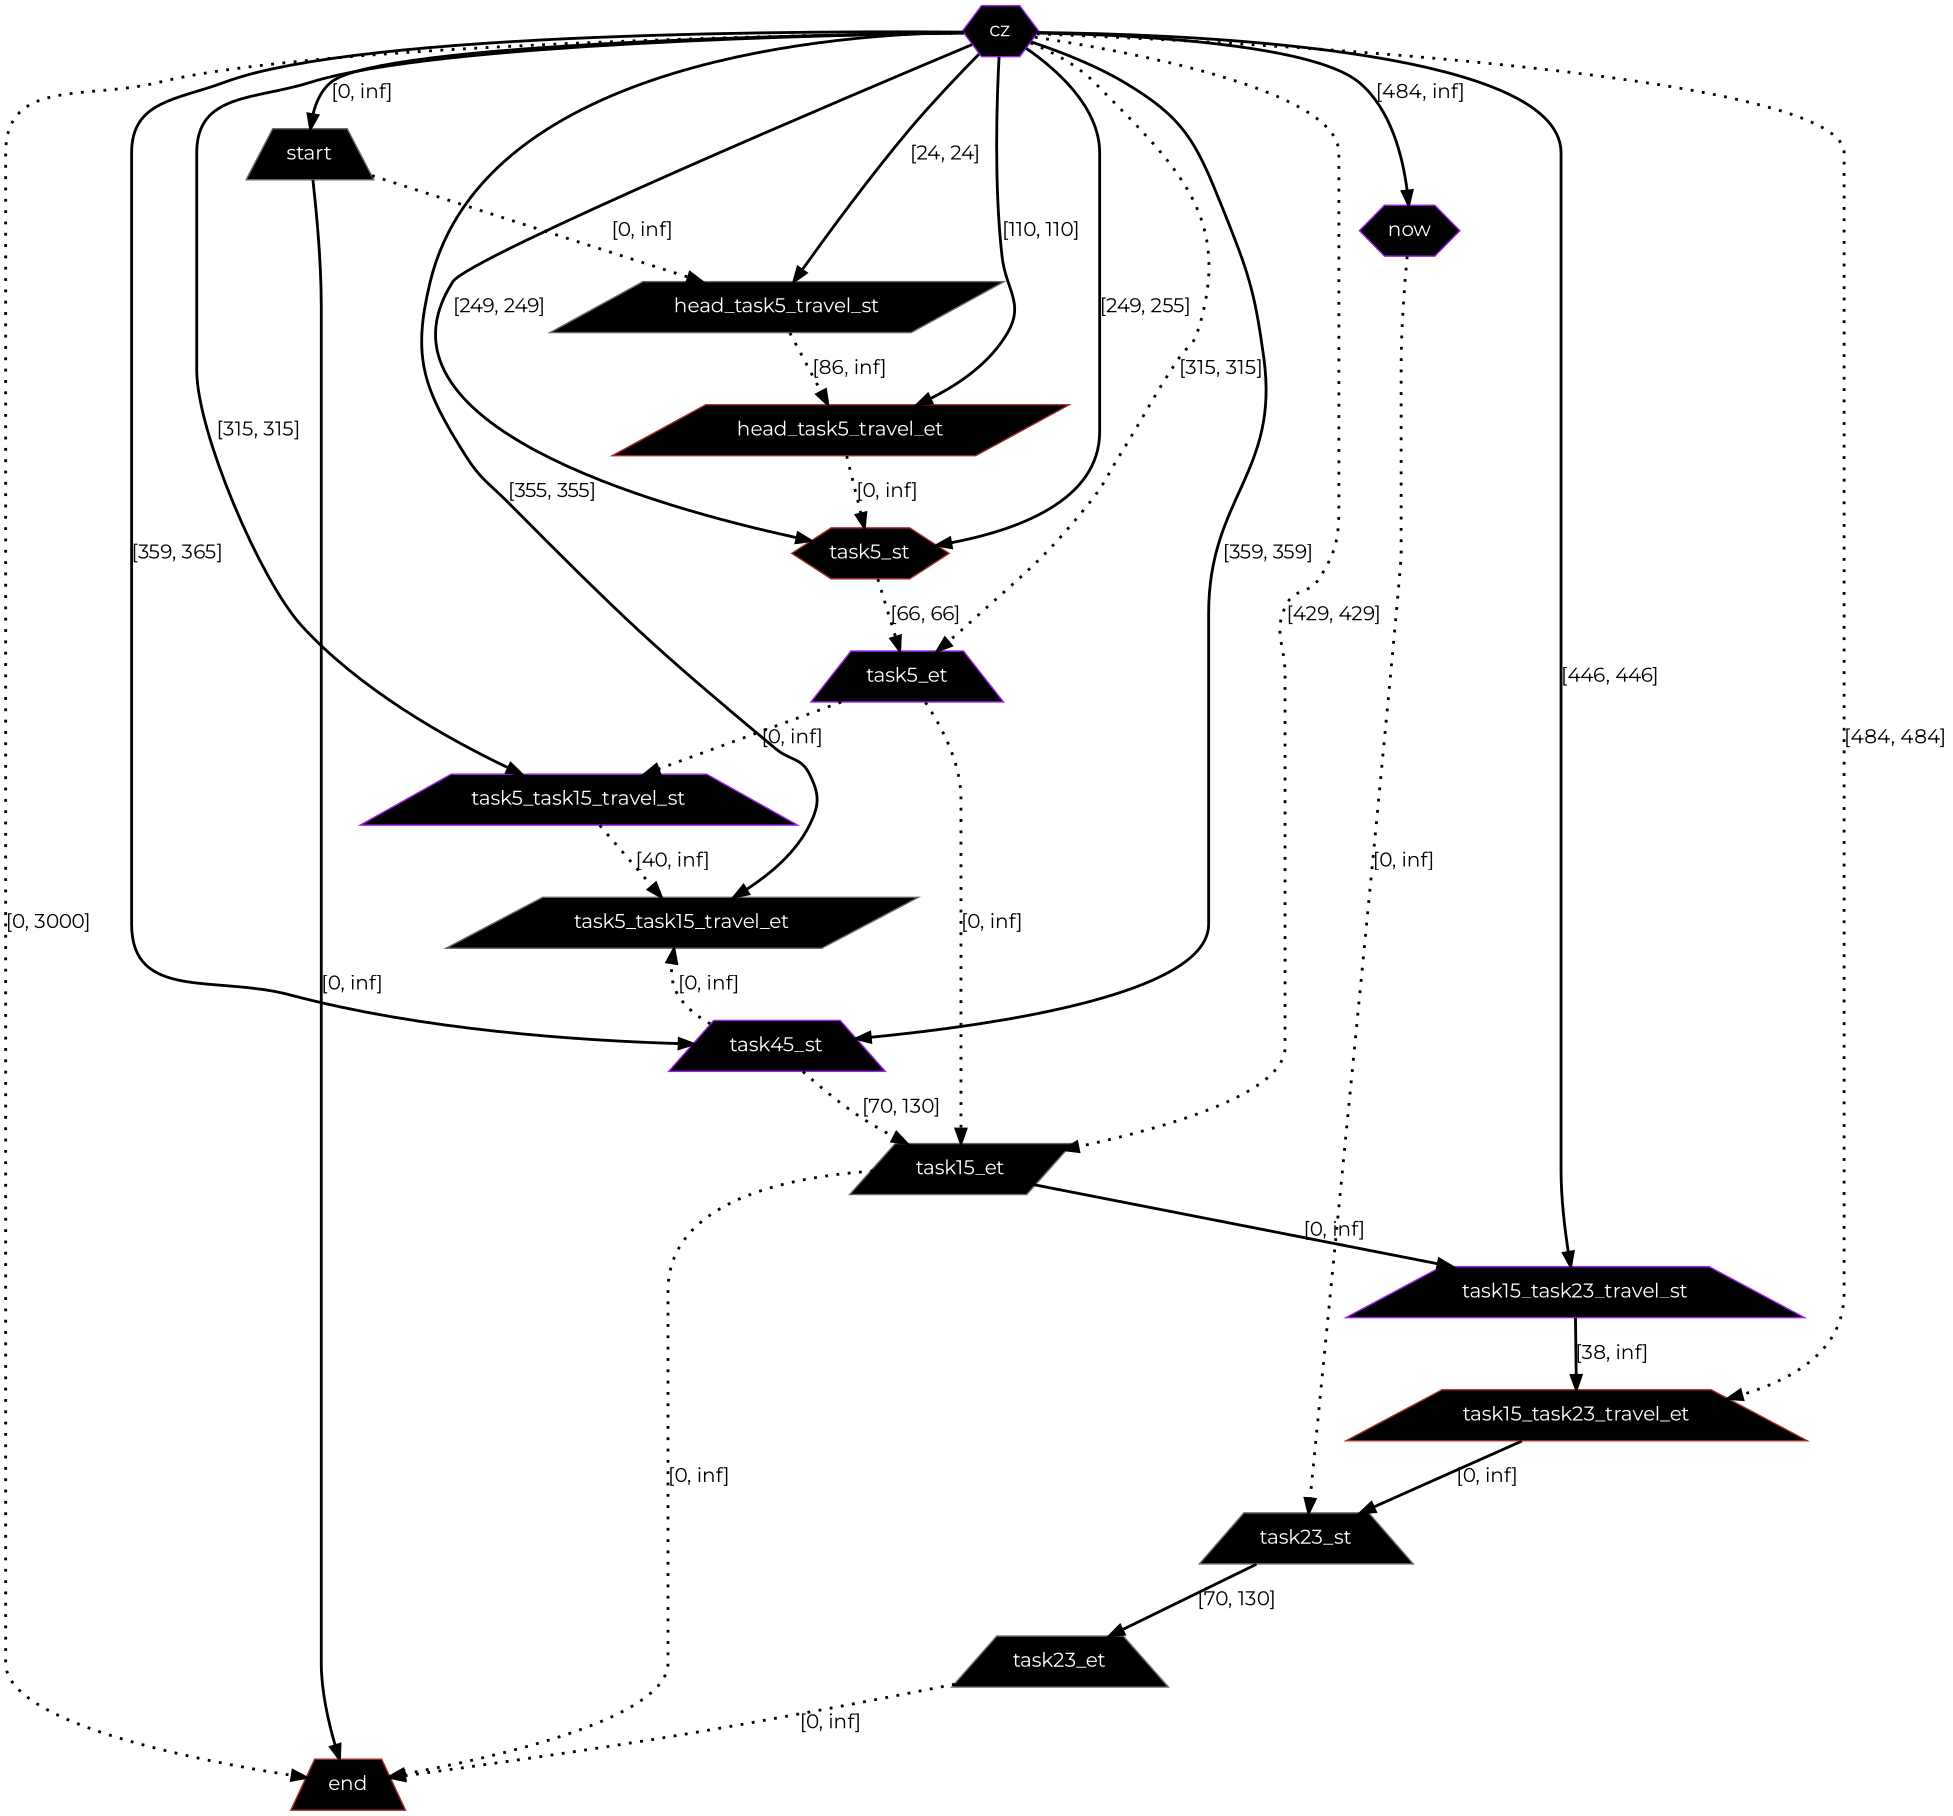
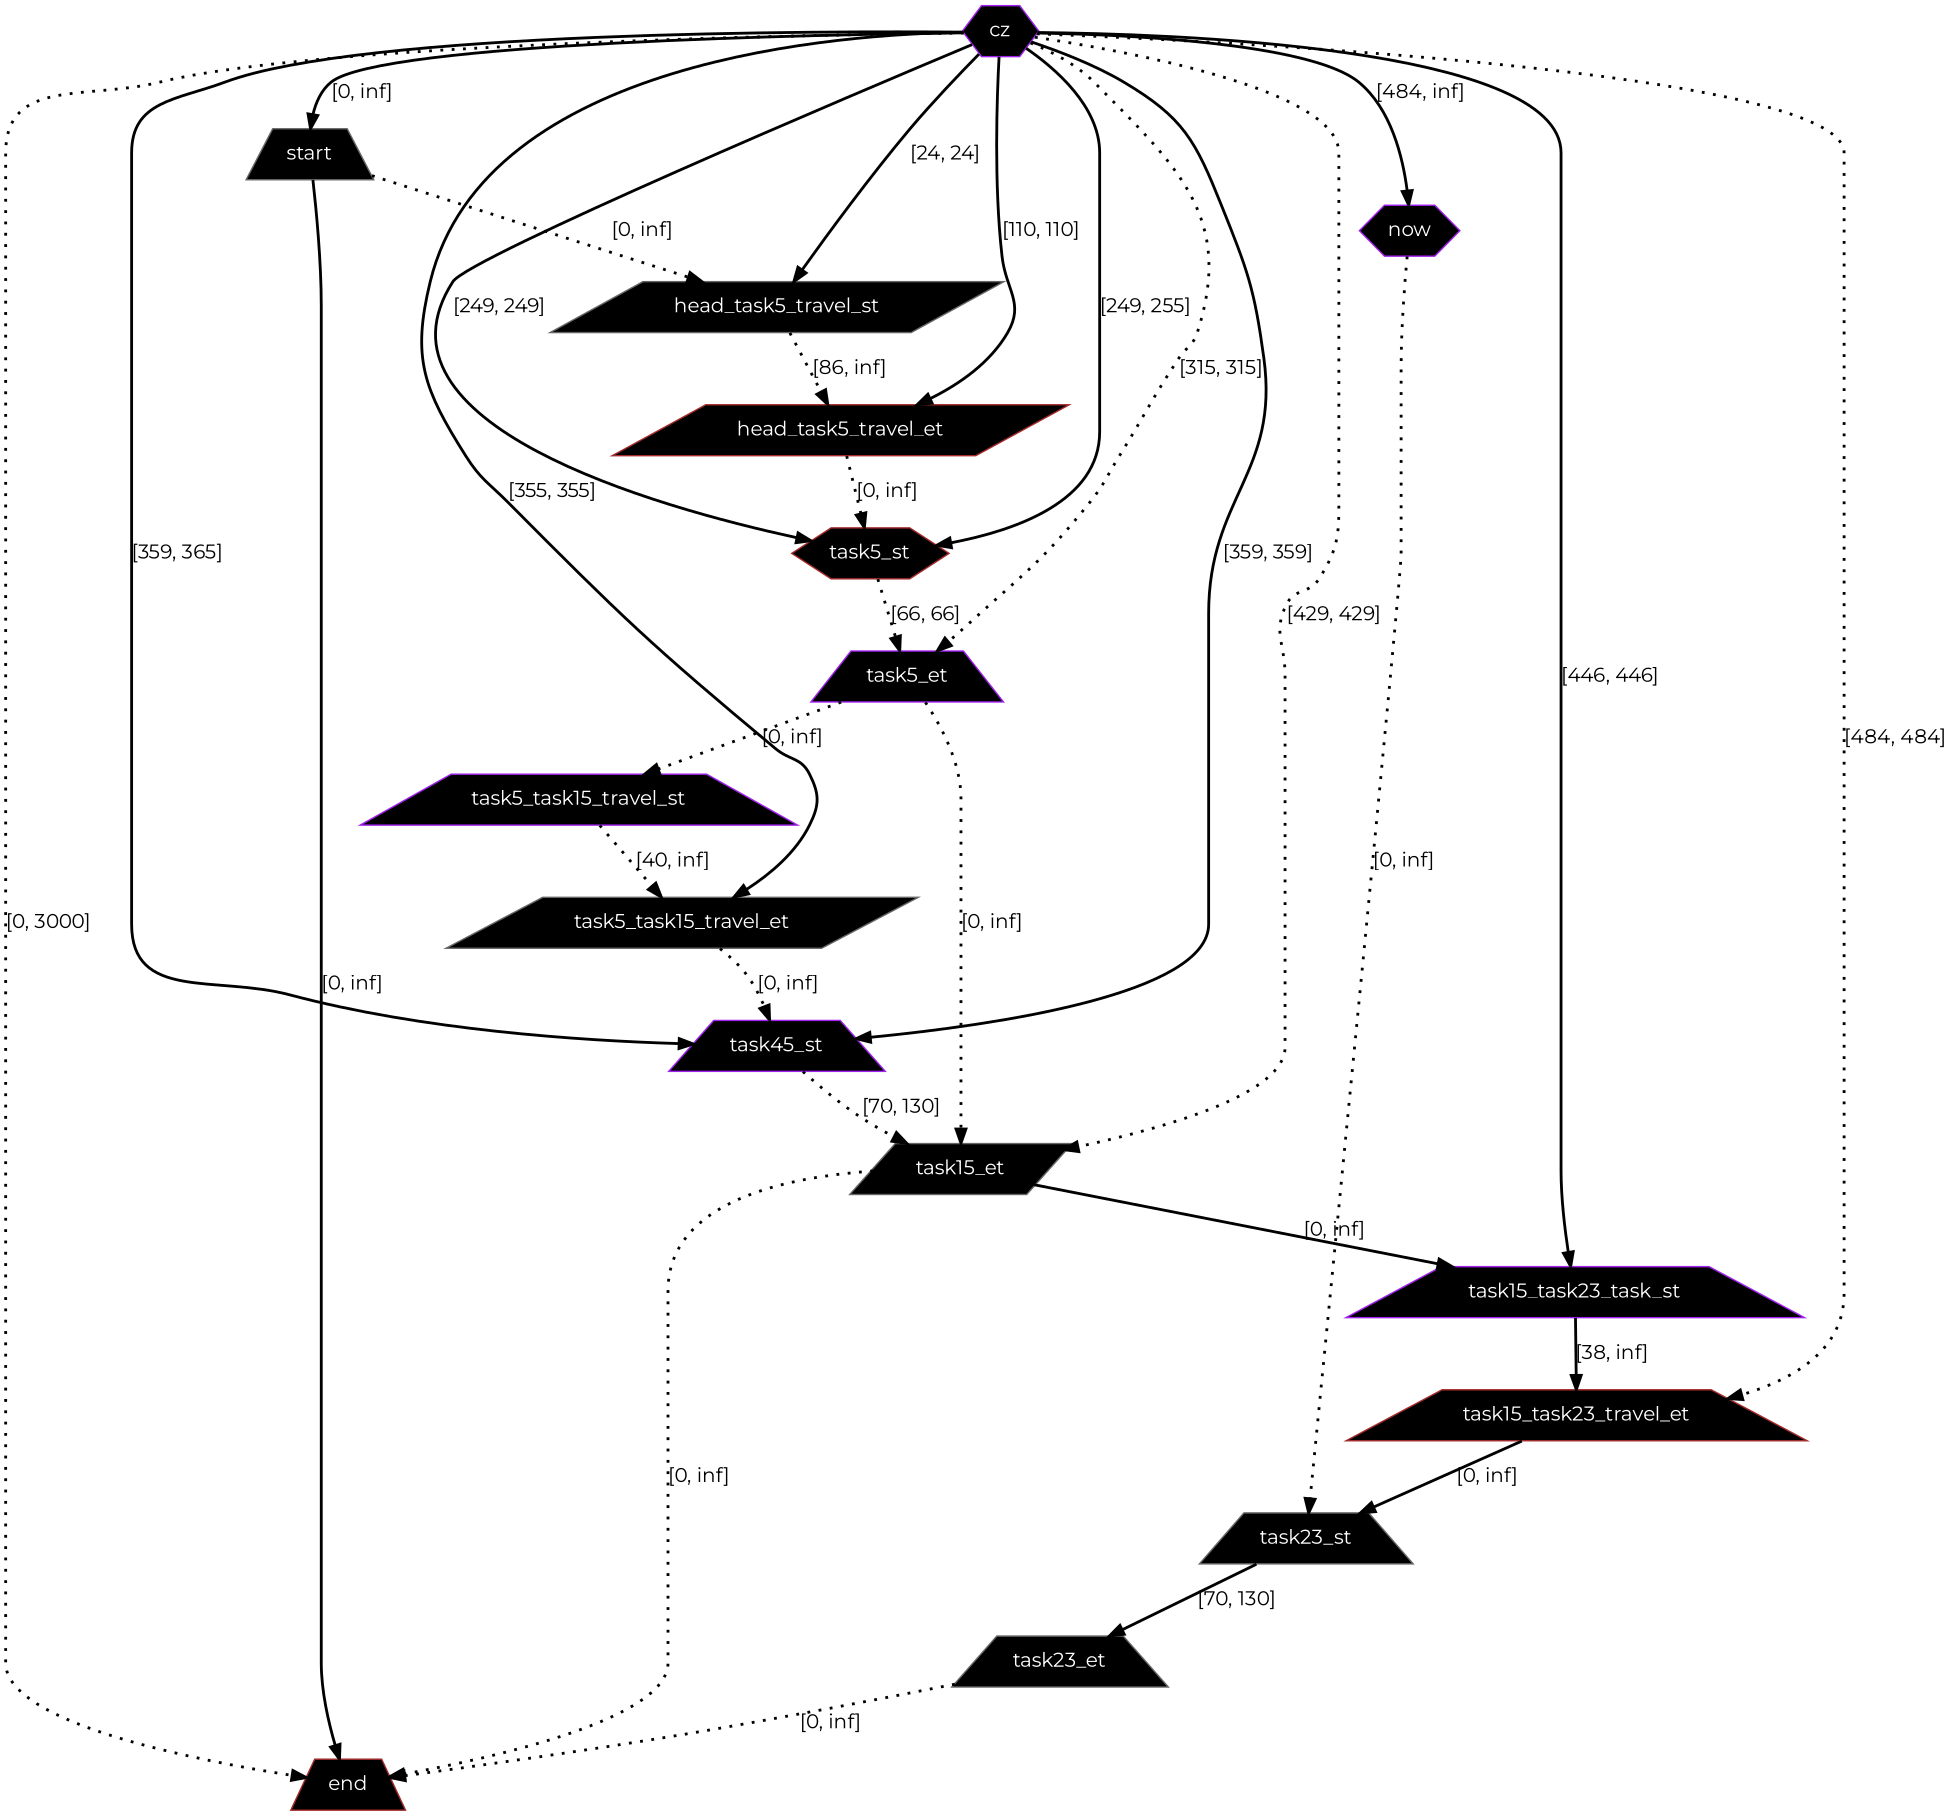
(203, 127) -> none
(681, 999) -> (746, 974)
(1575, 1292) -> (1575, 1292)
